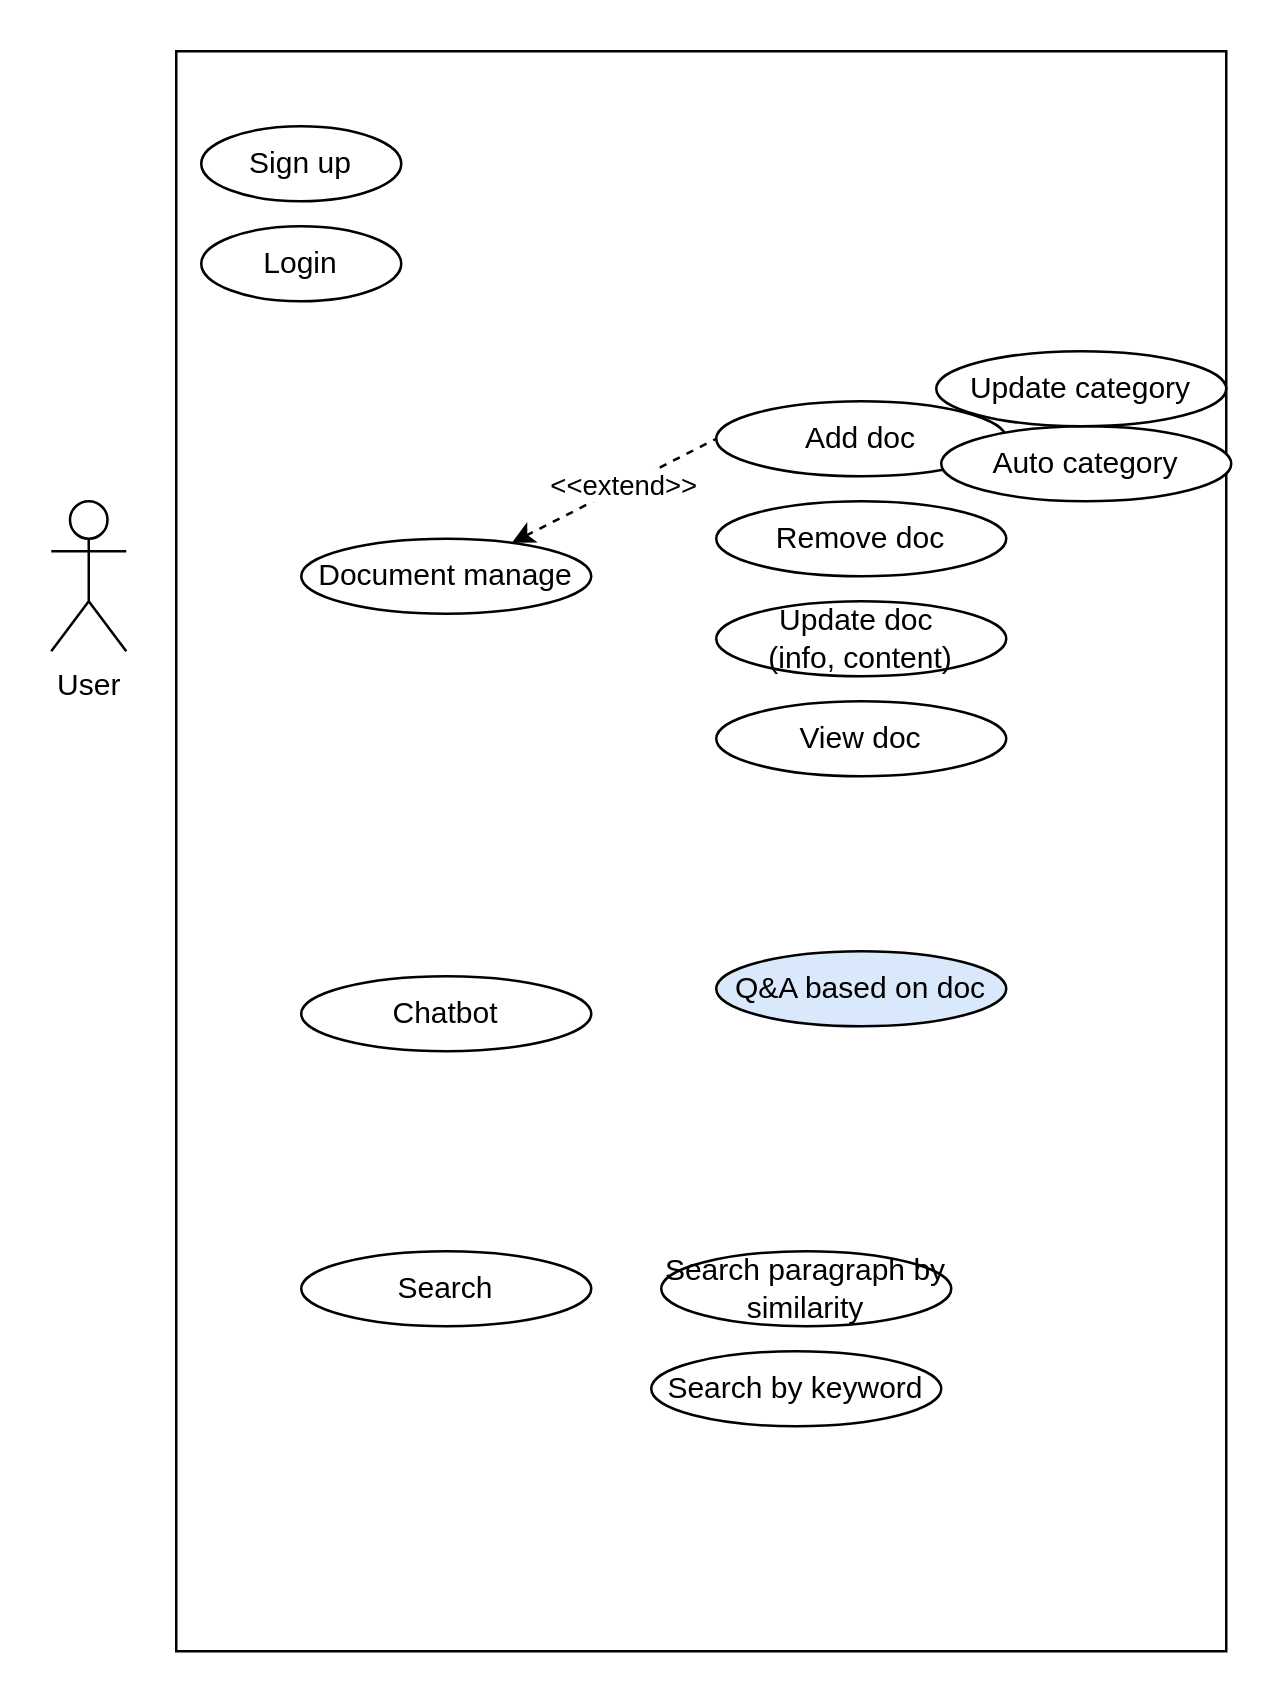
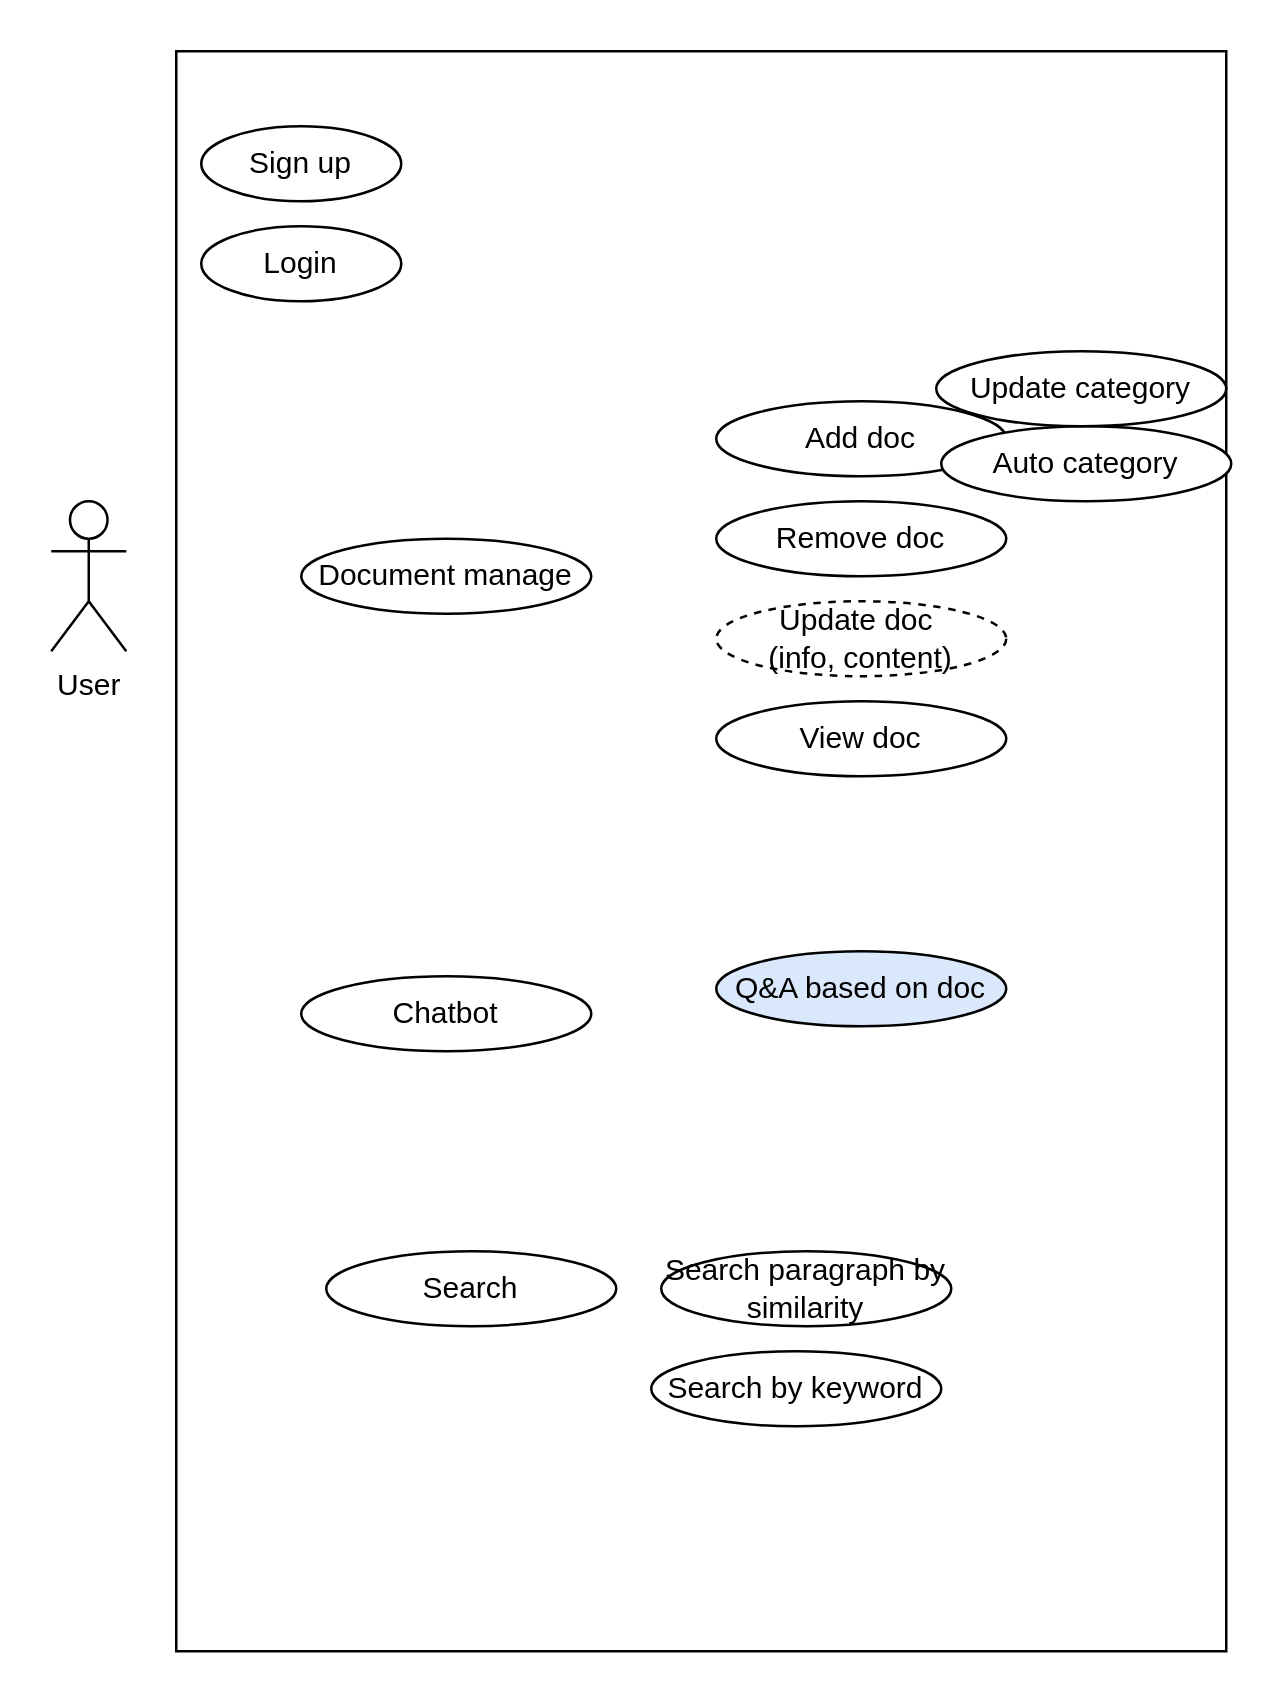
(556, 520) -> none
(861, 639) -> (861, 639)
(446, 1289) -> (471, 1289)
